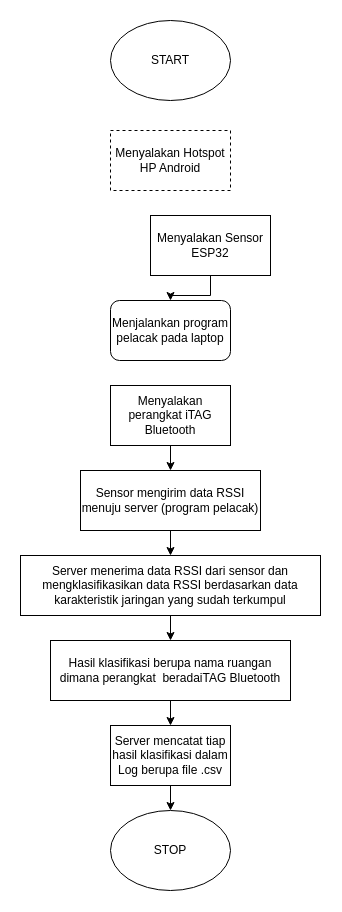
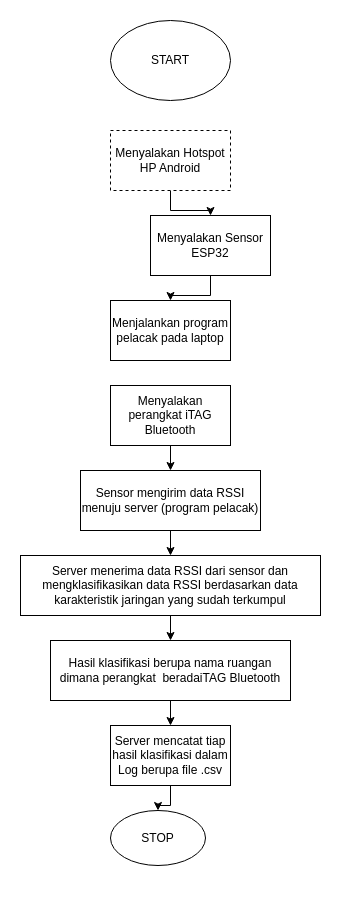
none -> (181, 211)
(171, 331) -> (171, 331)
(171, 851) -> (158, 838)
